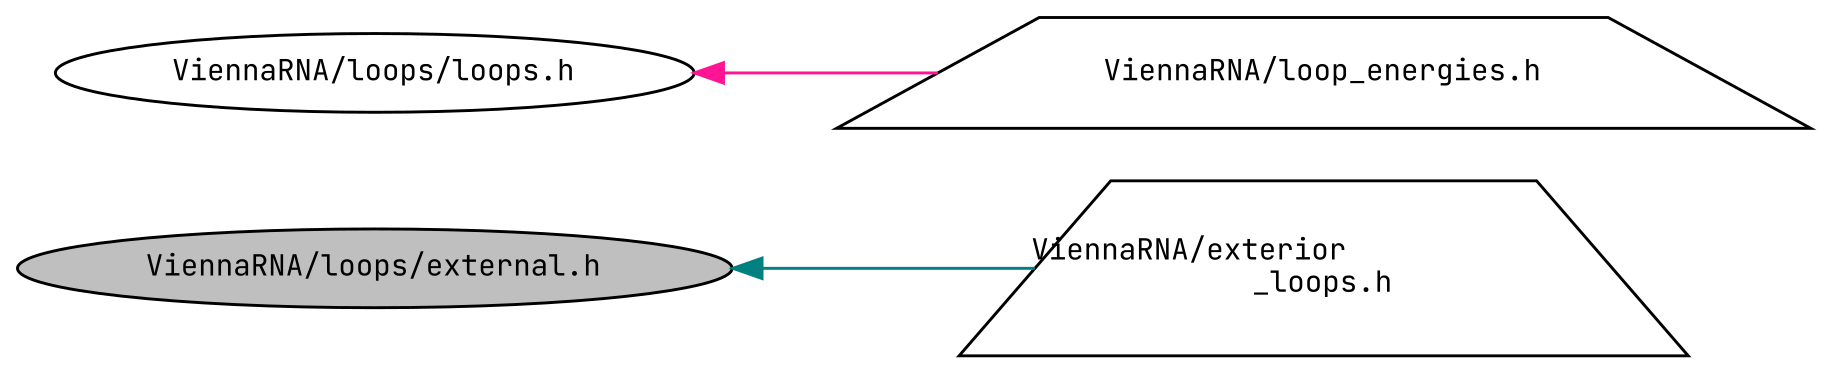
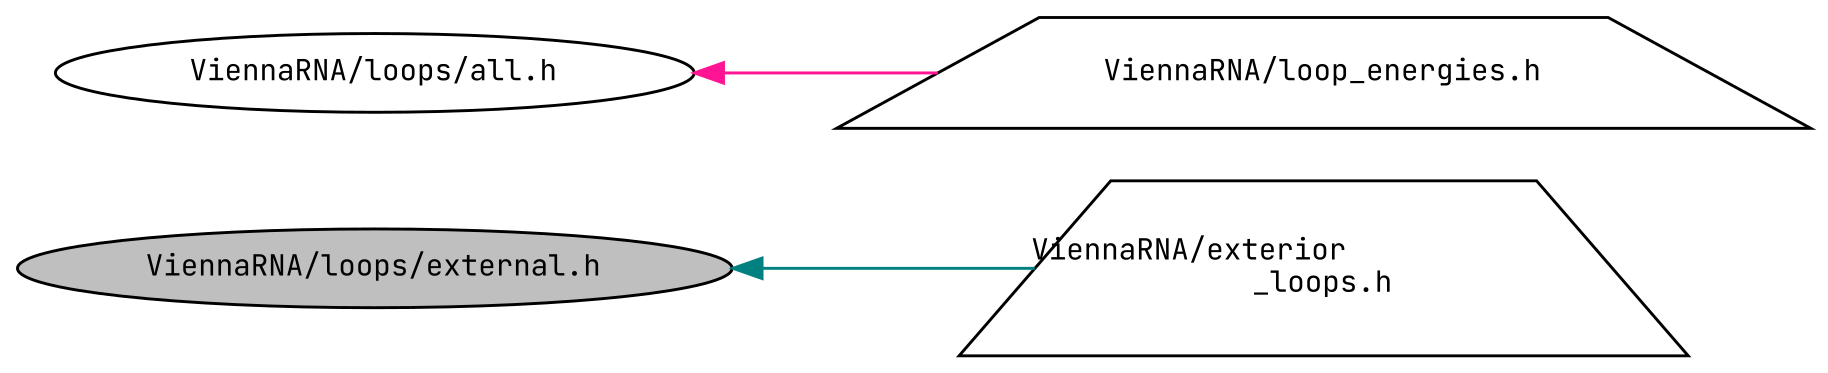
(375, 73) -> (375, 73)
